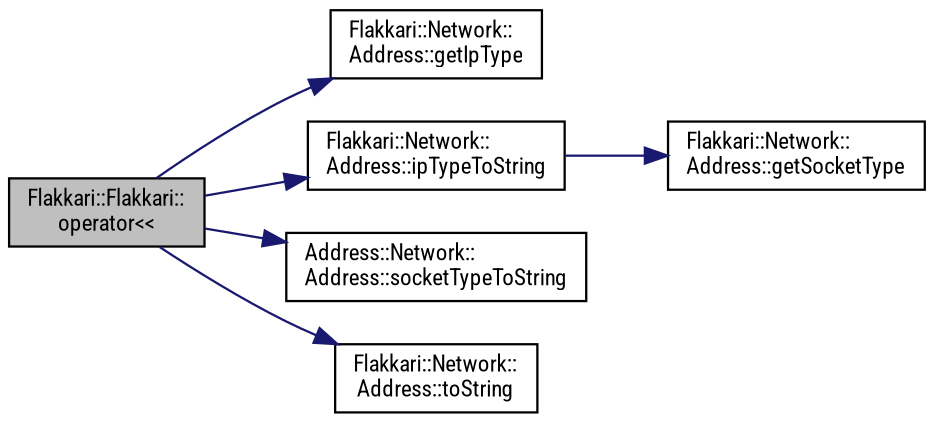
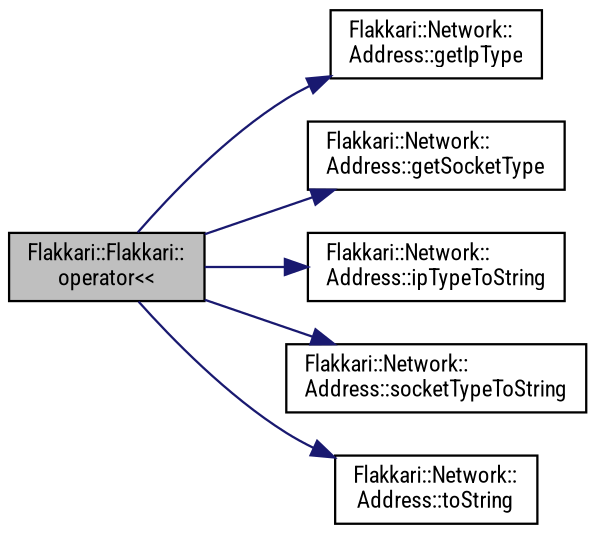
(605, 156) -> (259, 216)
(436, 267) -> (436, 378)
